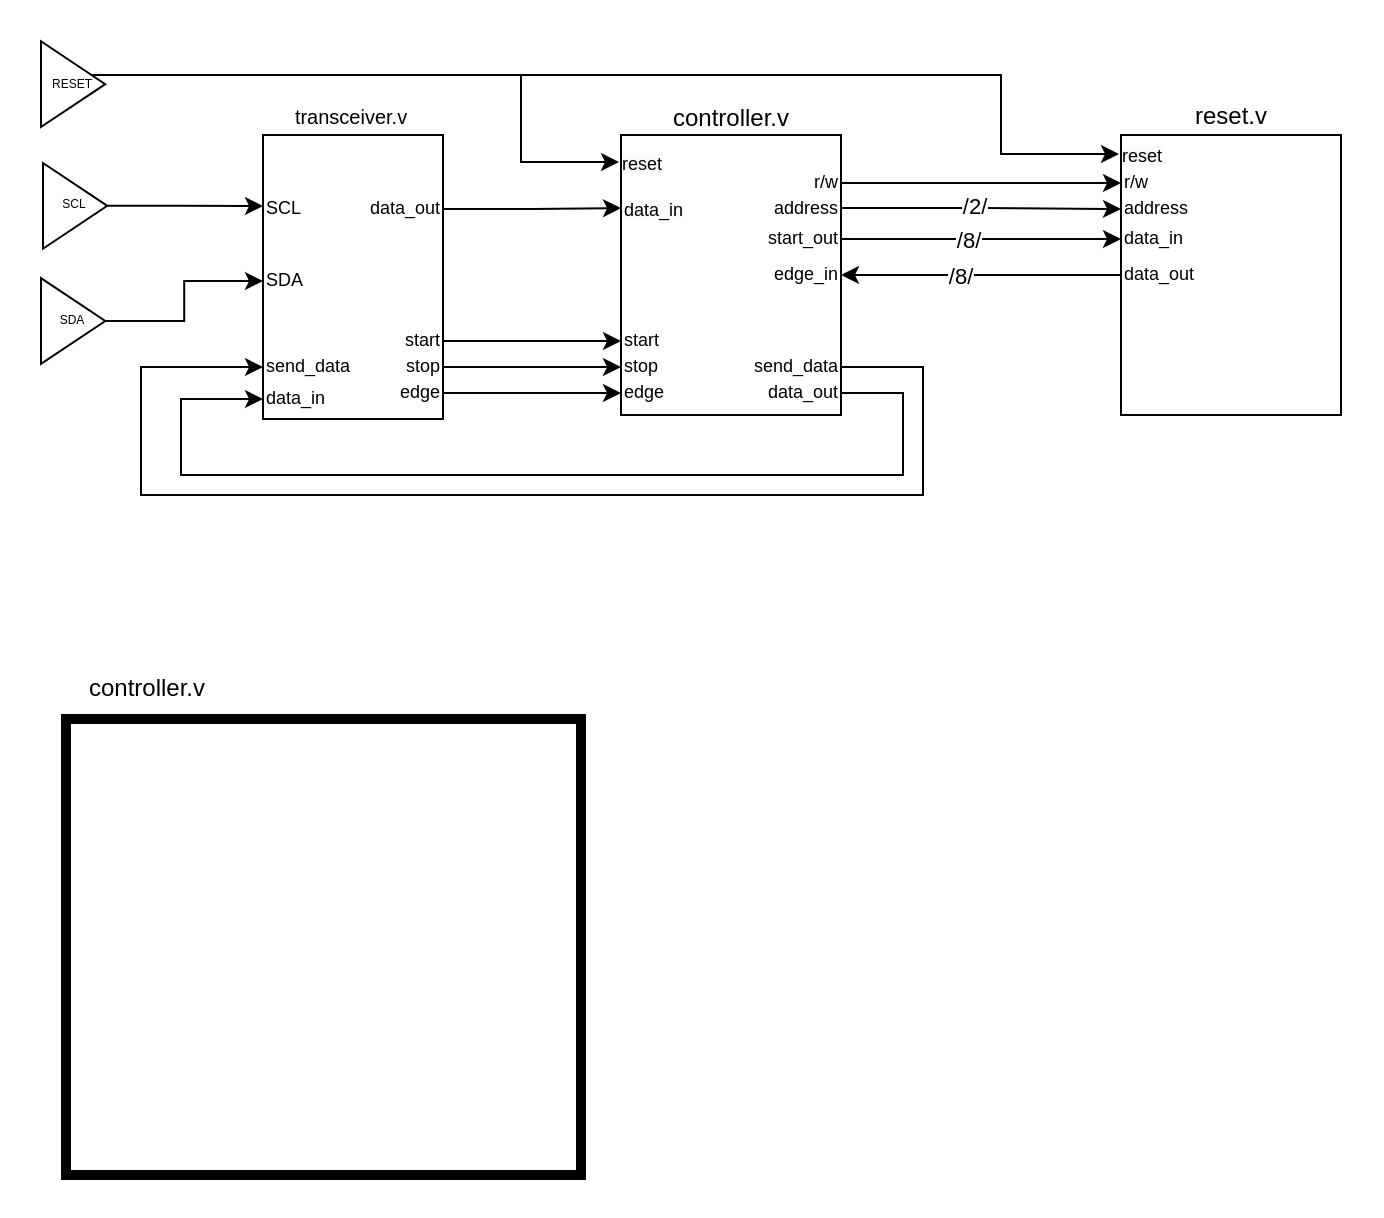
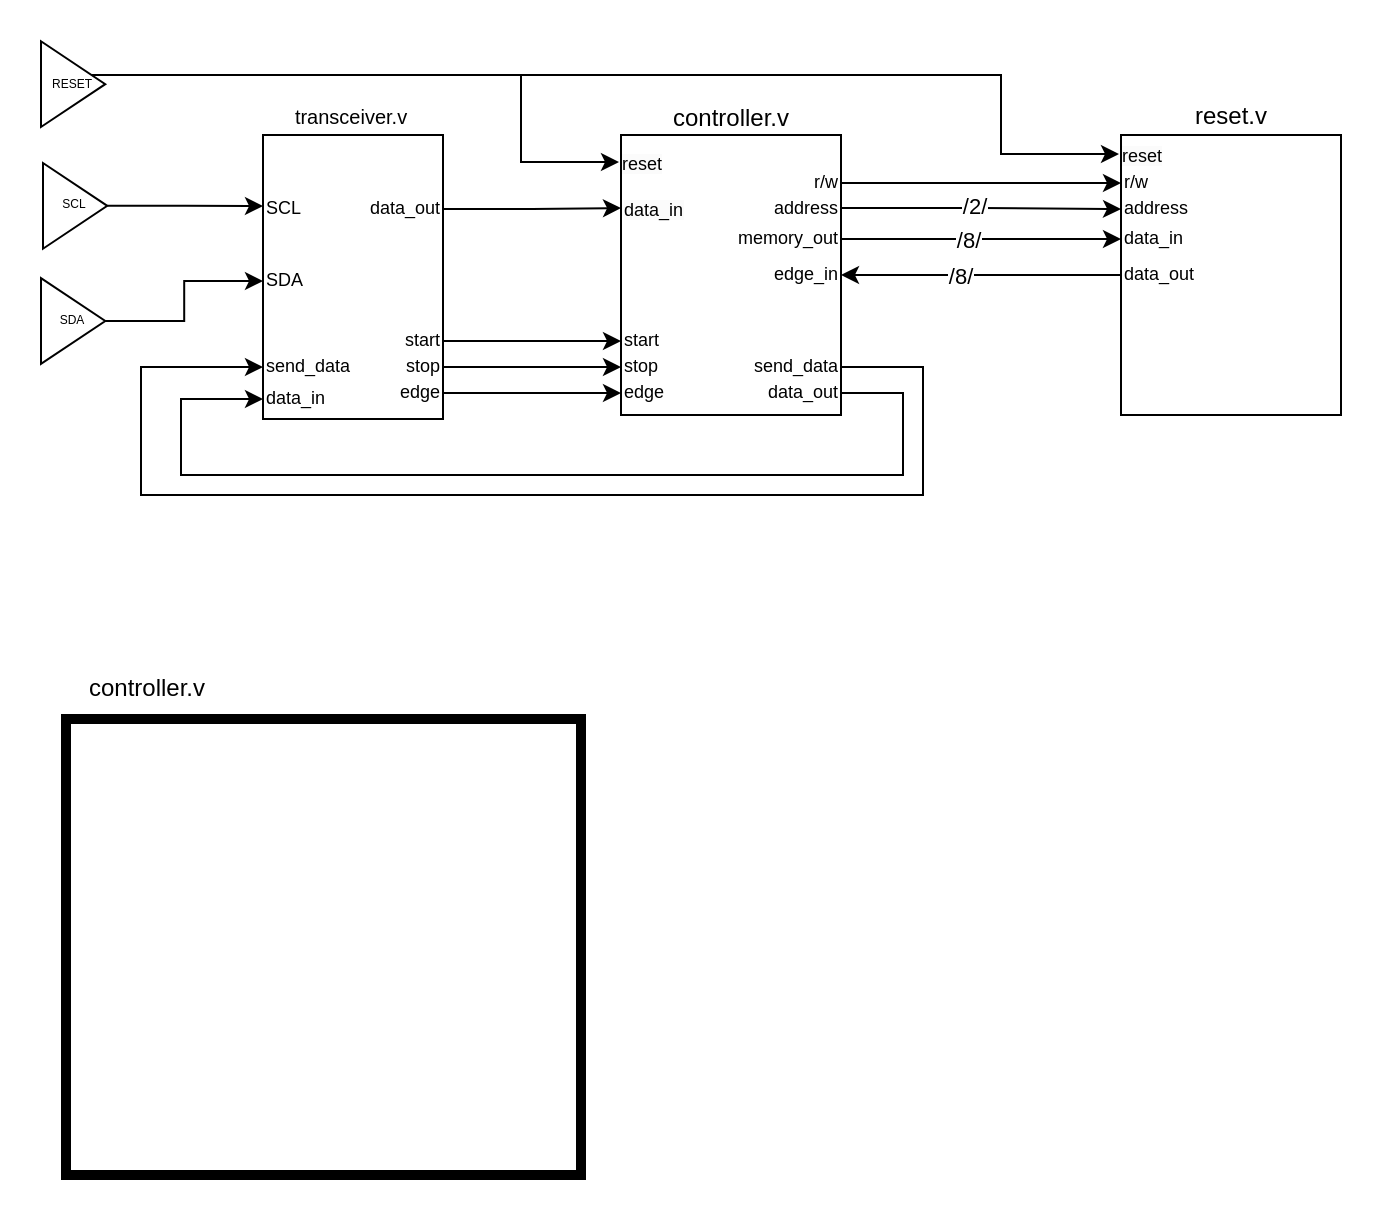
(794, 239) -> (789, 239)
